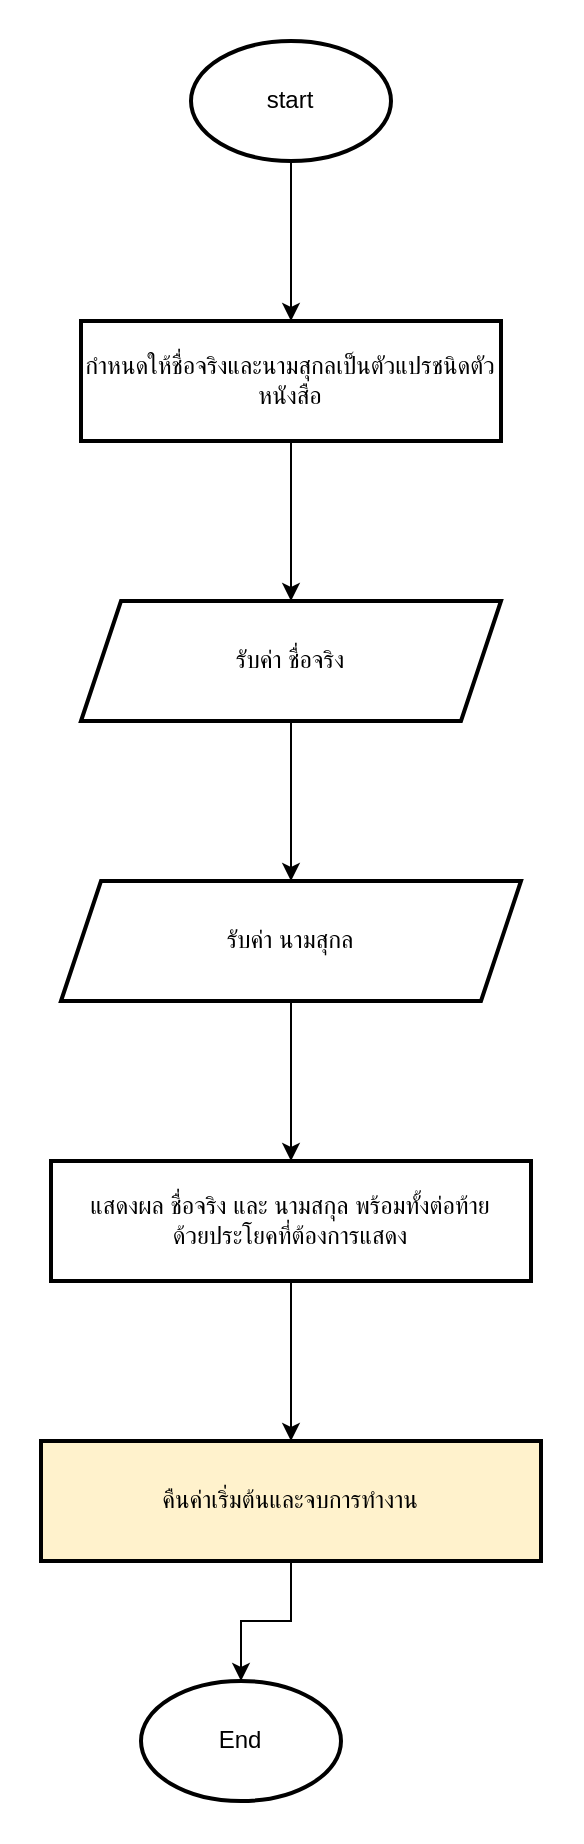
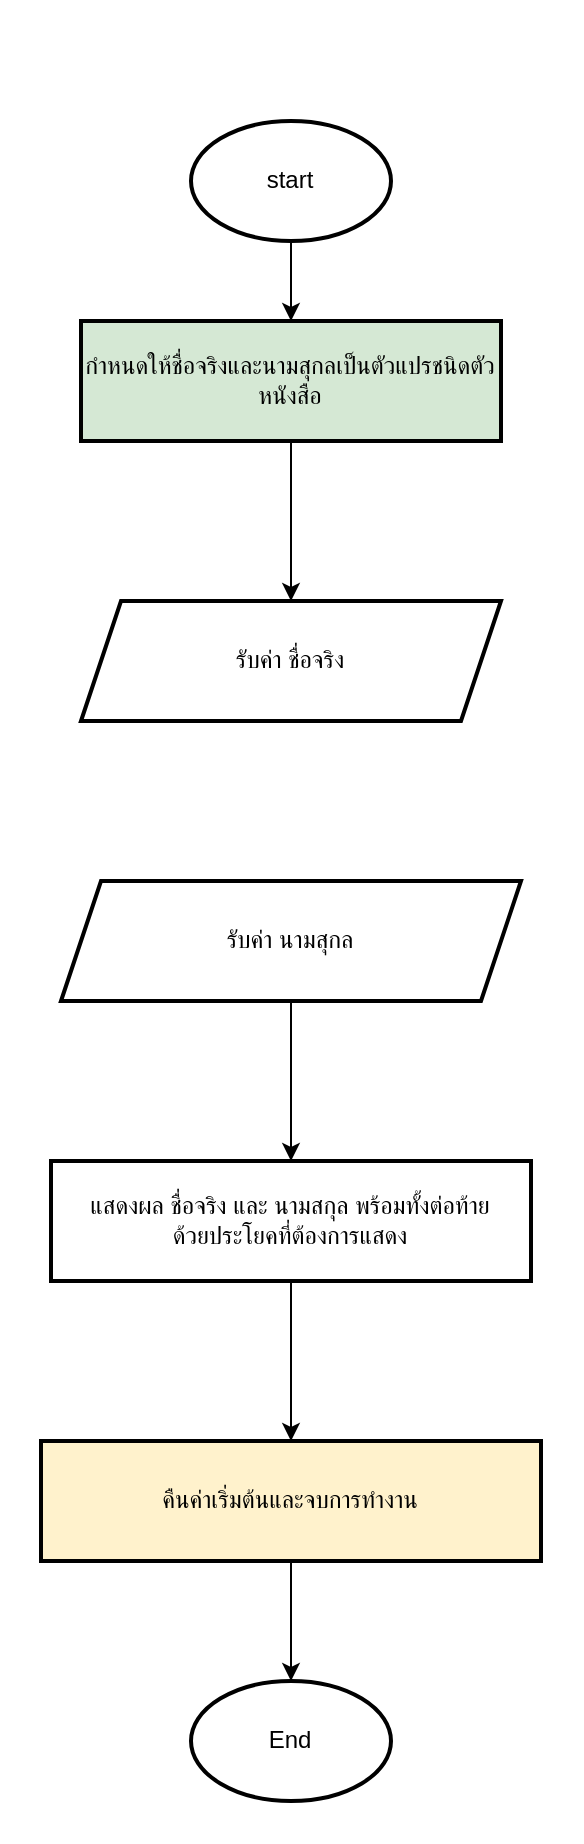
(291, 101) -> (291, 181)
(291, 381) -> (291, 381)
(291, 794) -> none
(241, 1741) -> (291, 1741)
